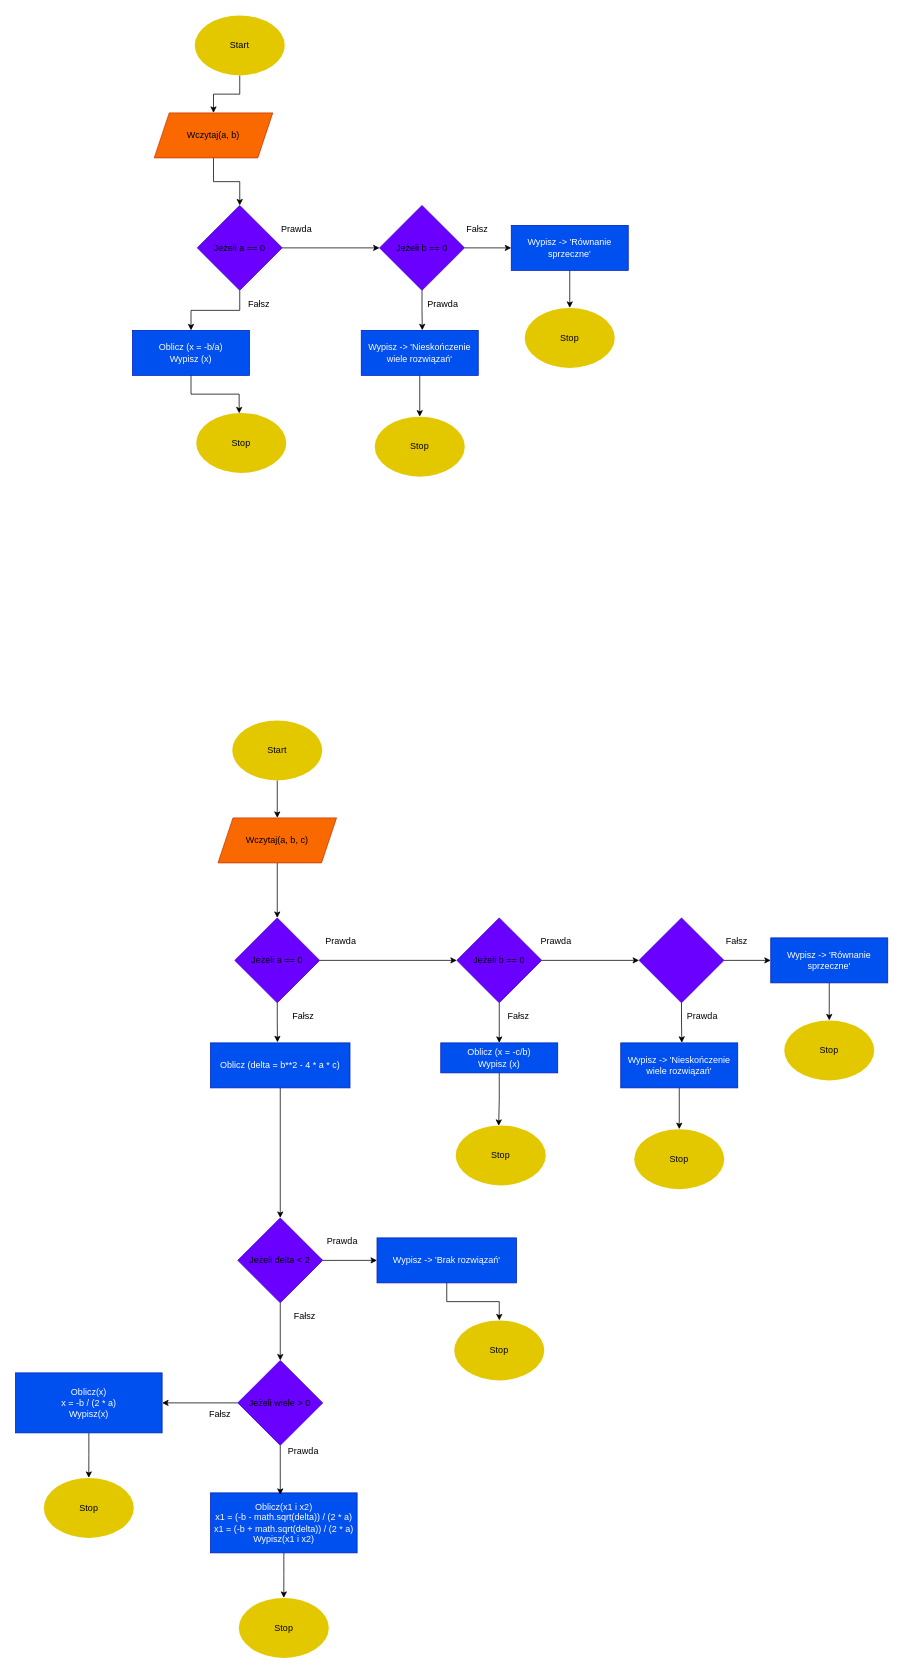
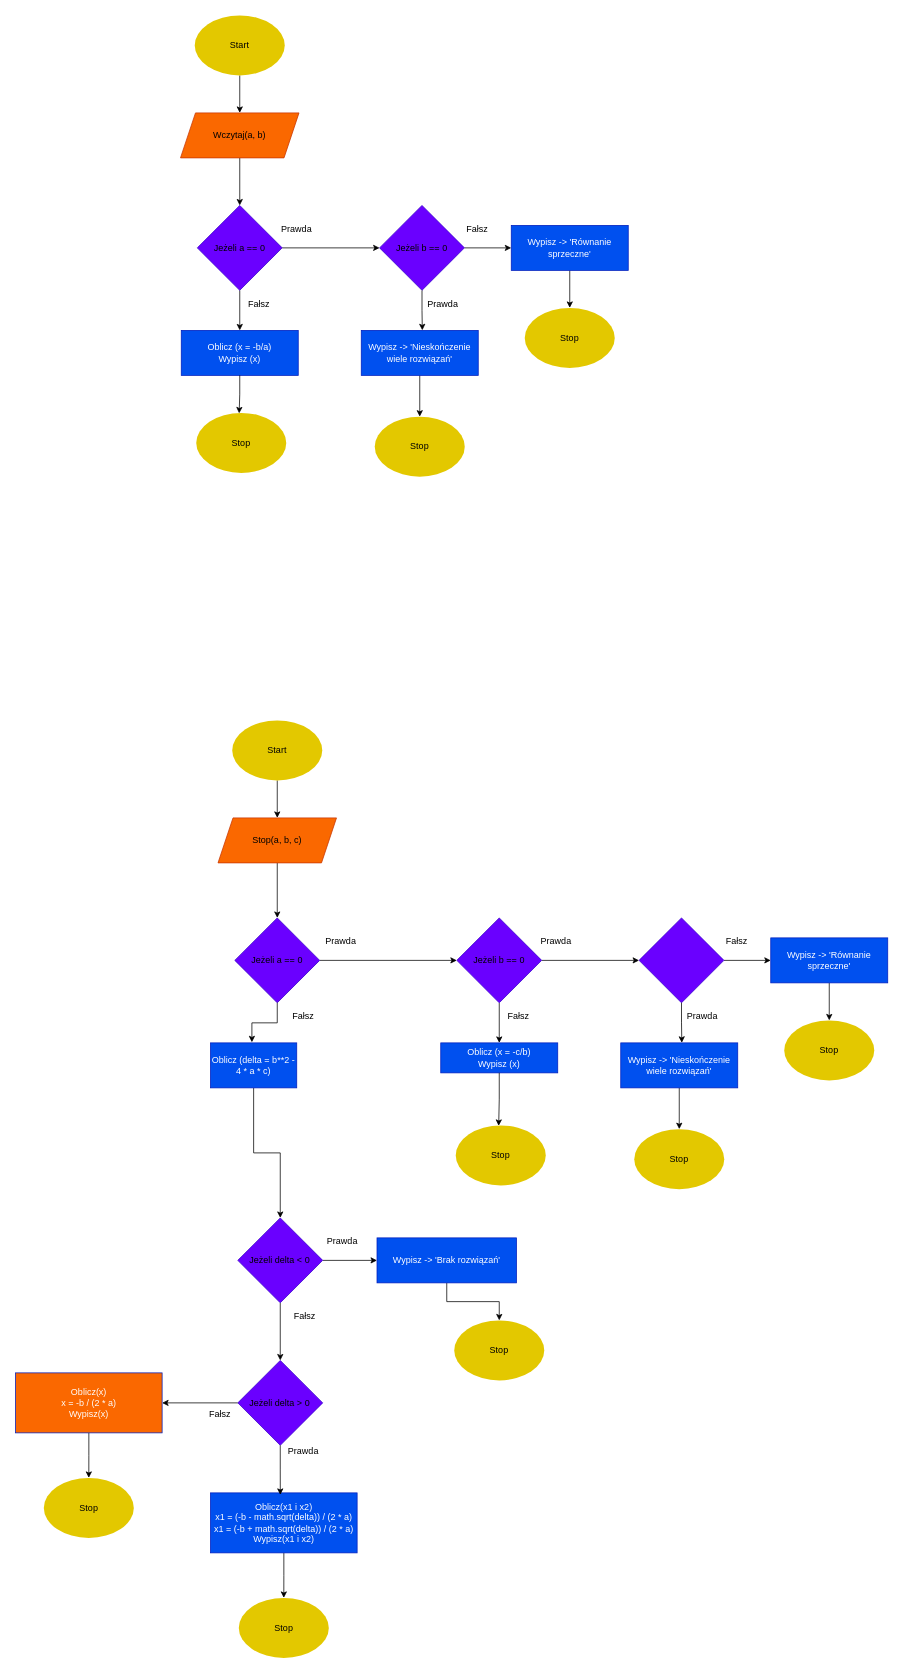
(213, 135) -> (240, 135)
(191, 353) -> (240, 353)
(277, 840) -> (277, 840)
(280, 1065) -> (254, 1065)
(280, 1260) -> (280, 1260)
(89, 1403) -> (89, 1403)
(280, 1403) -> (280, 1403)
